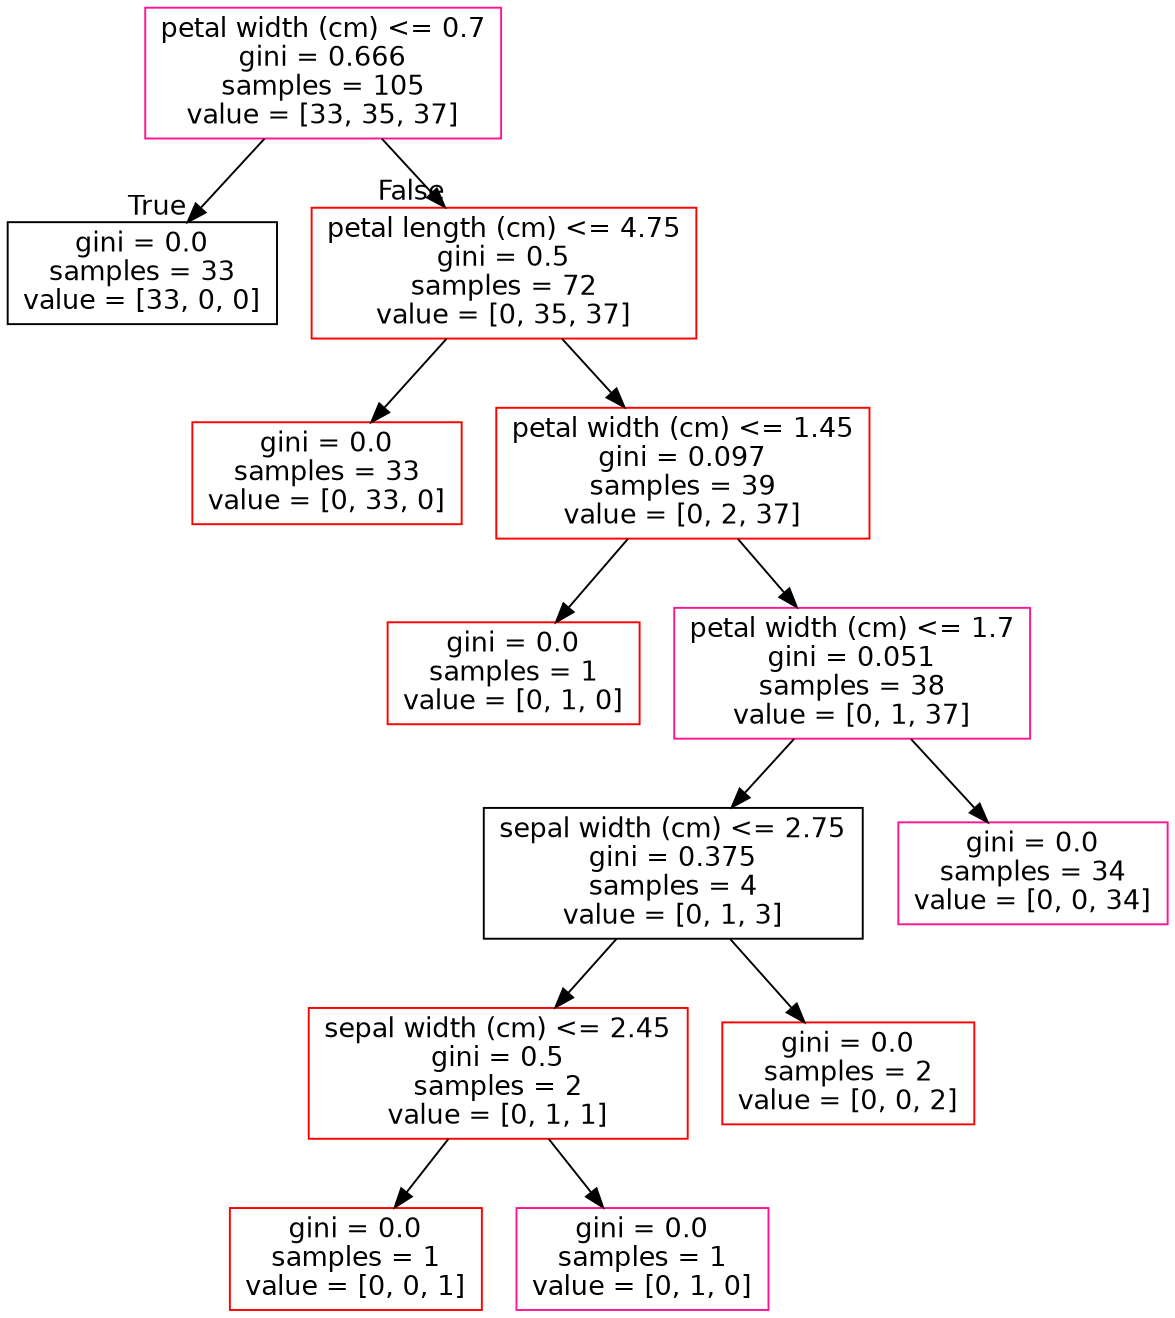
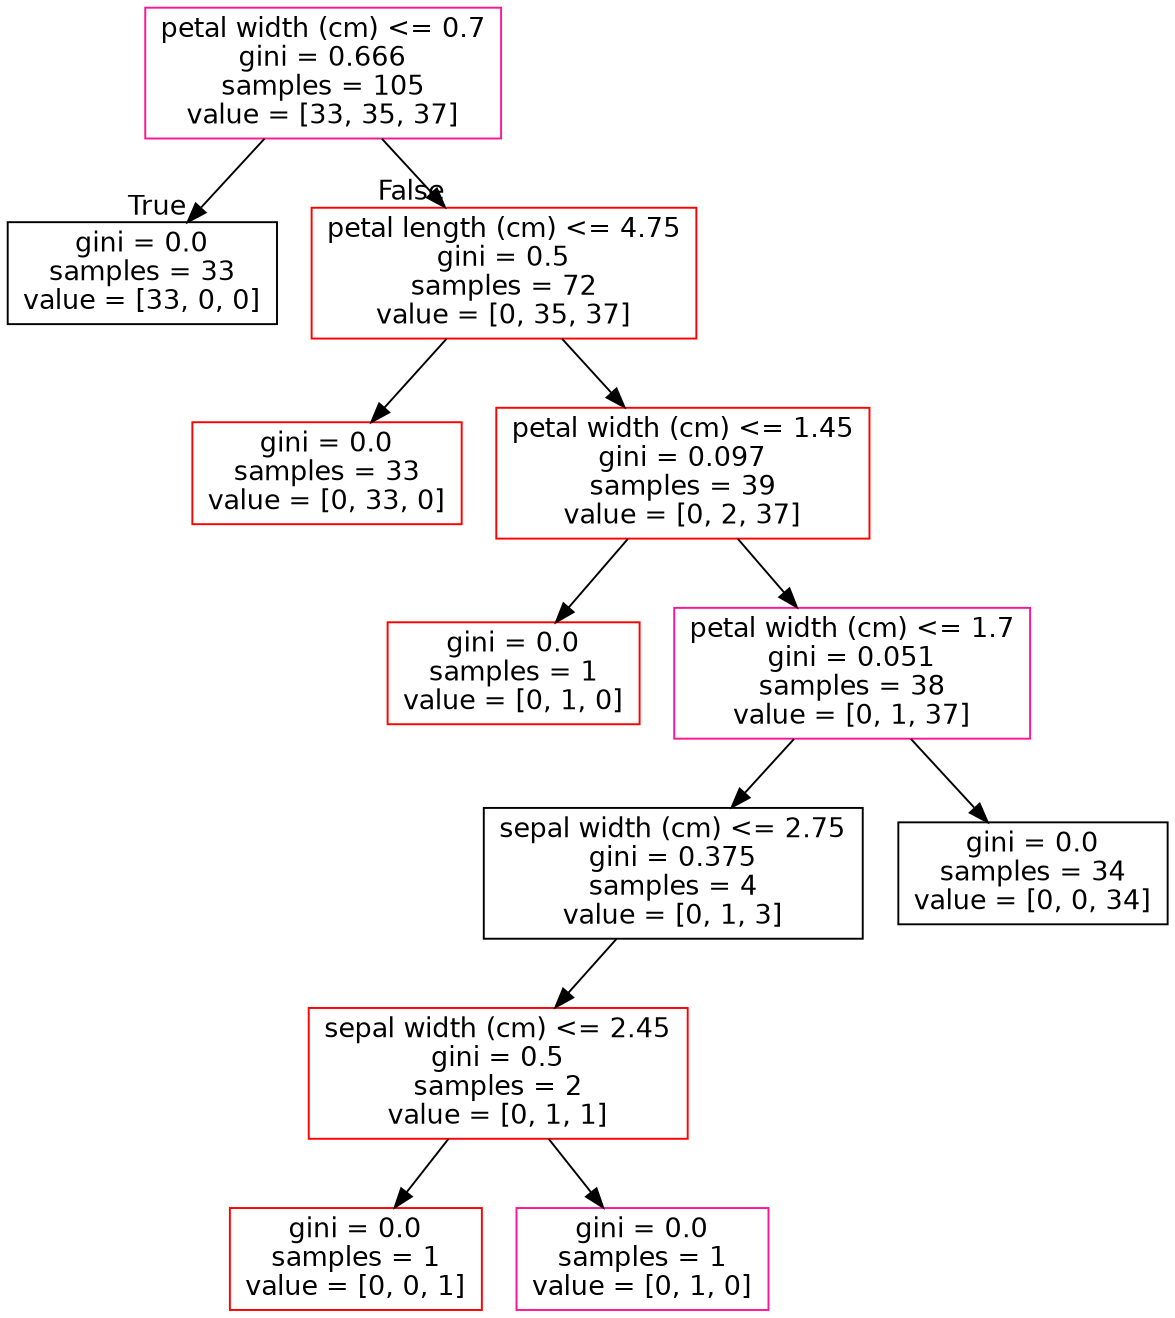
(1033, 873) -> (1033, 873)
(848, 1073) -> none
